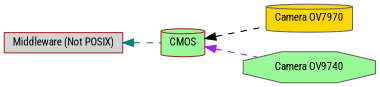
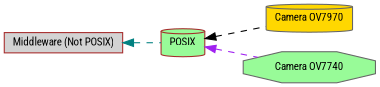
(183, 43) -> (183, 43)
(309, 67) -> (309, 67)
